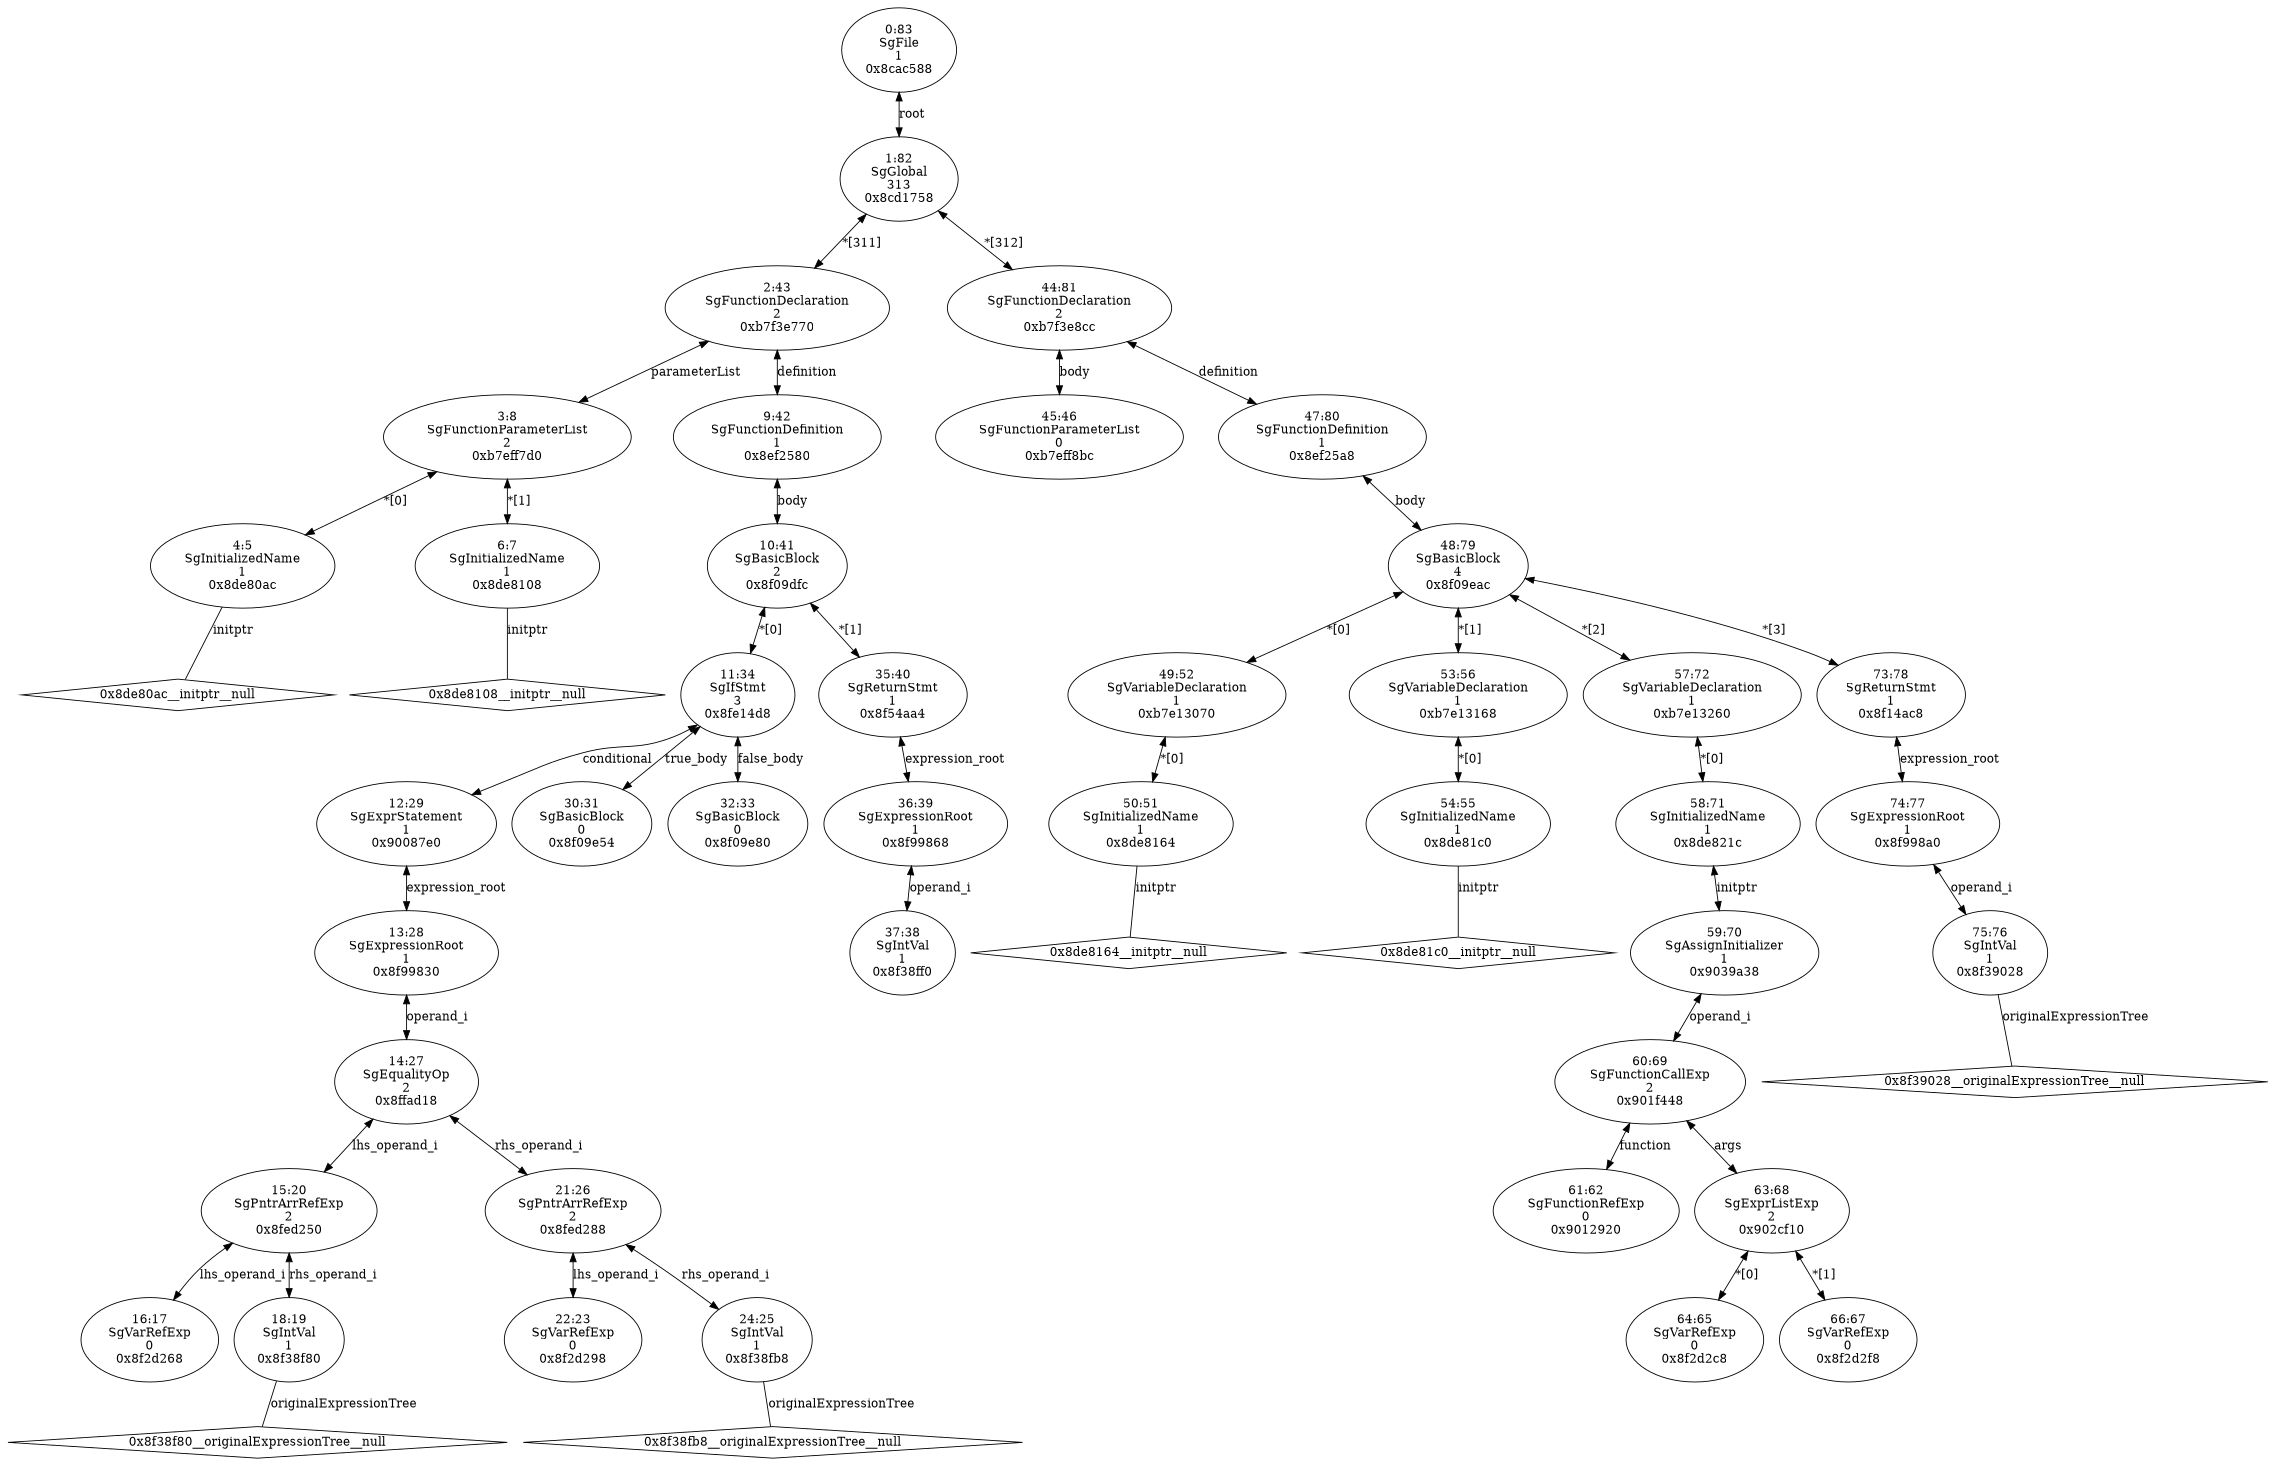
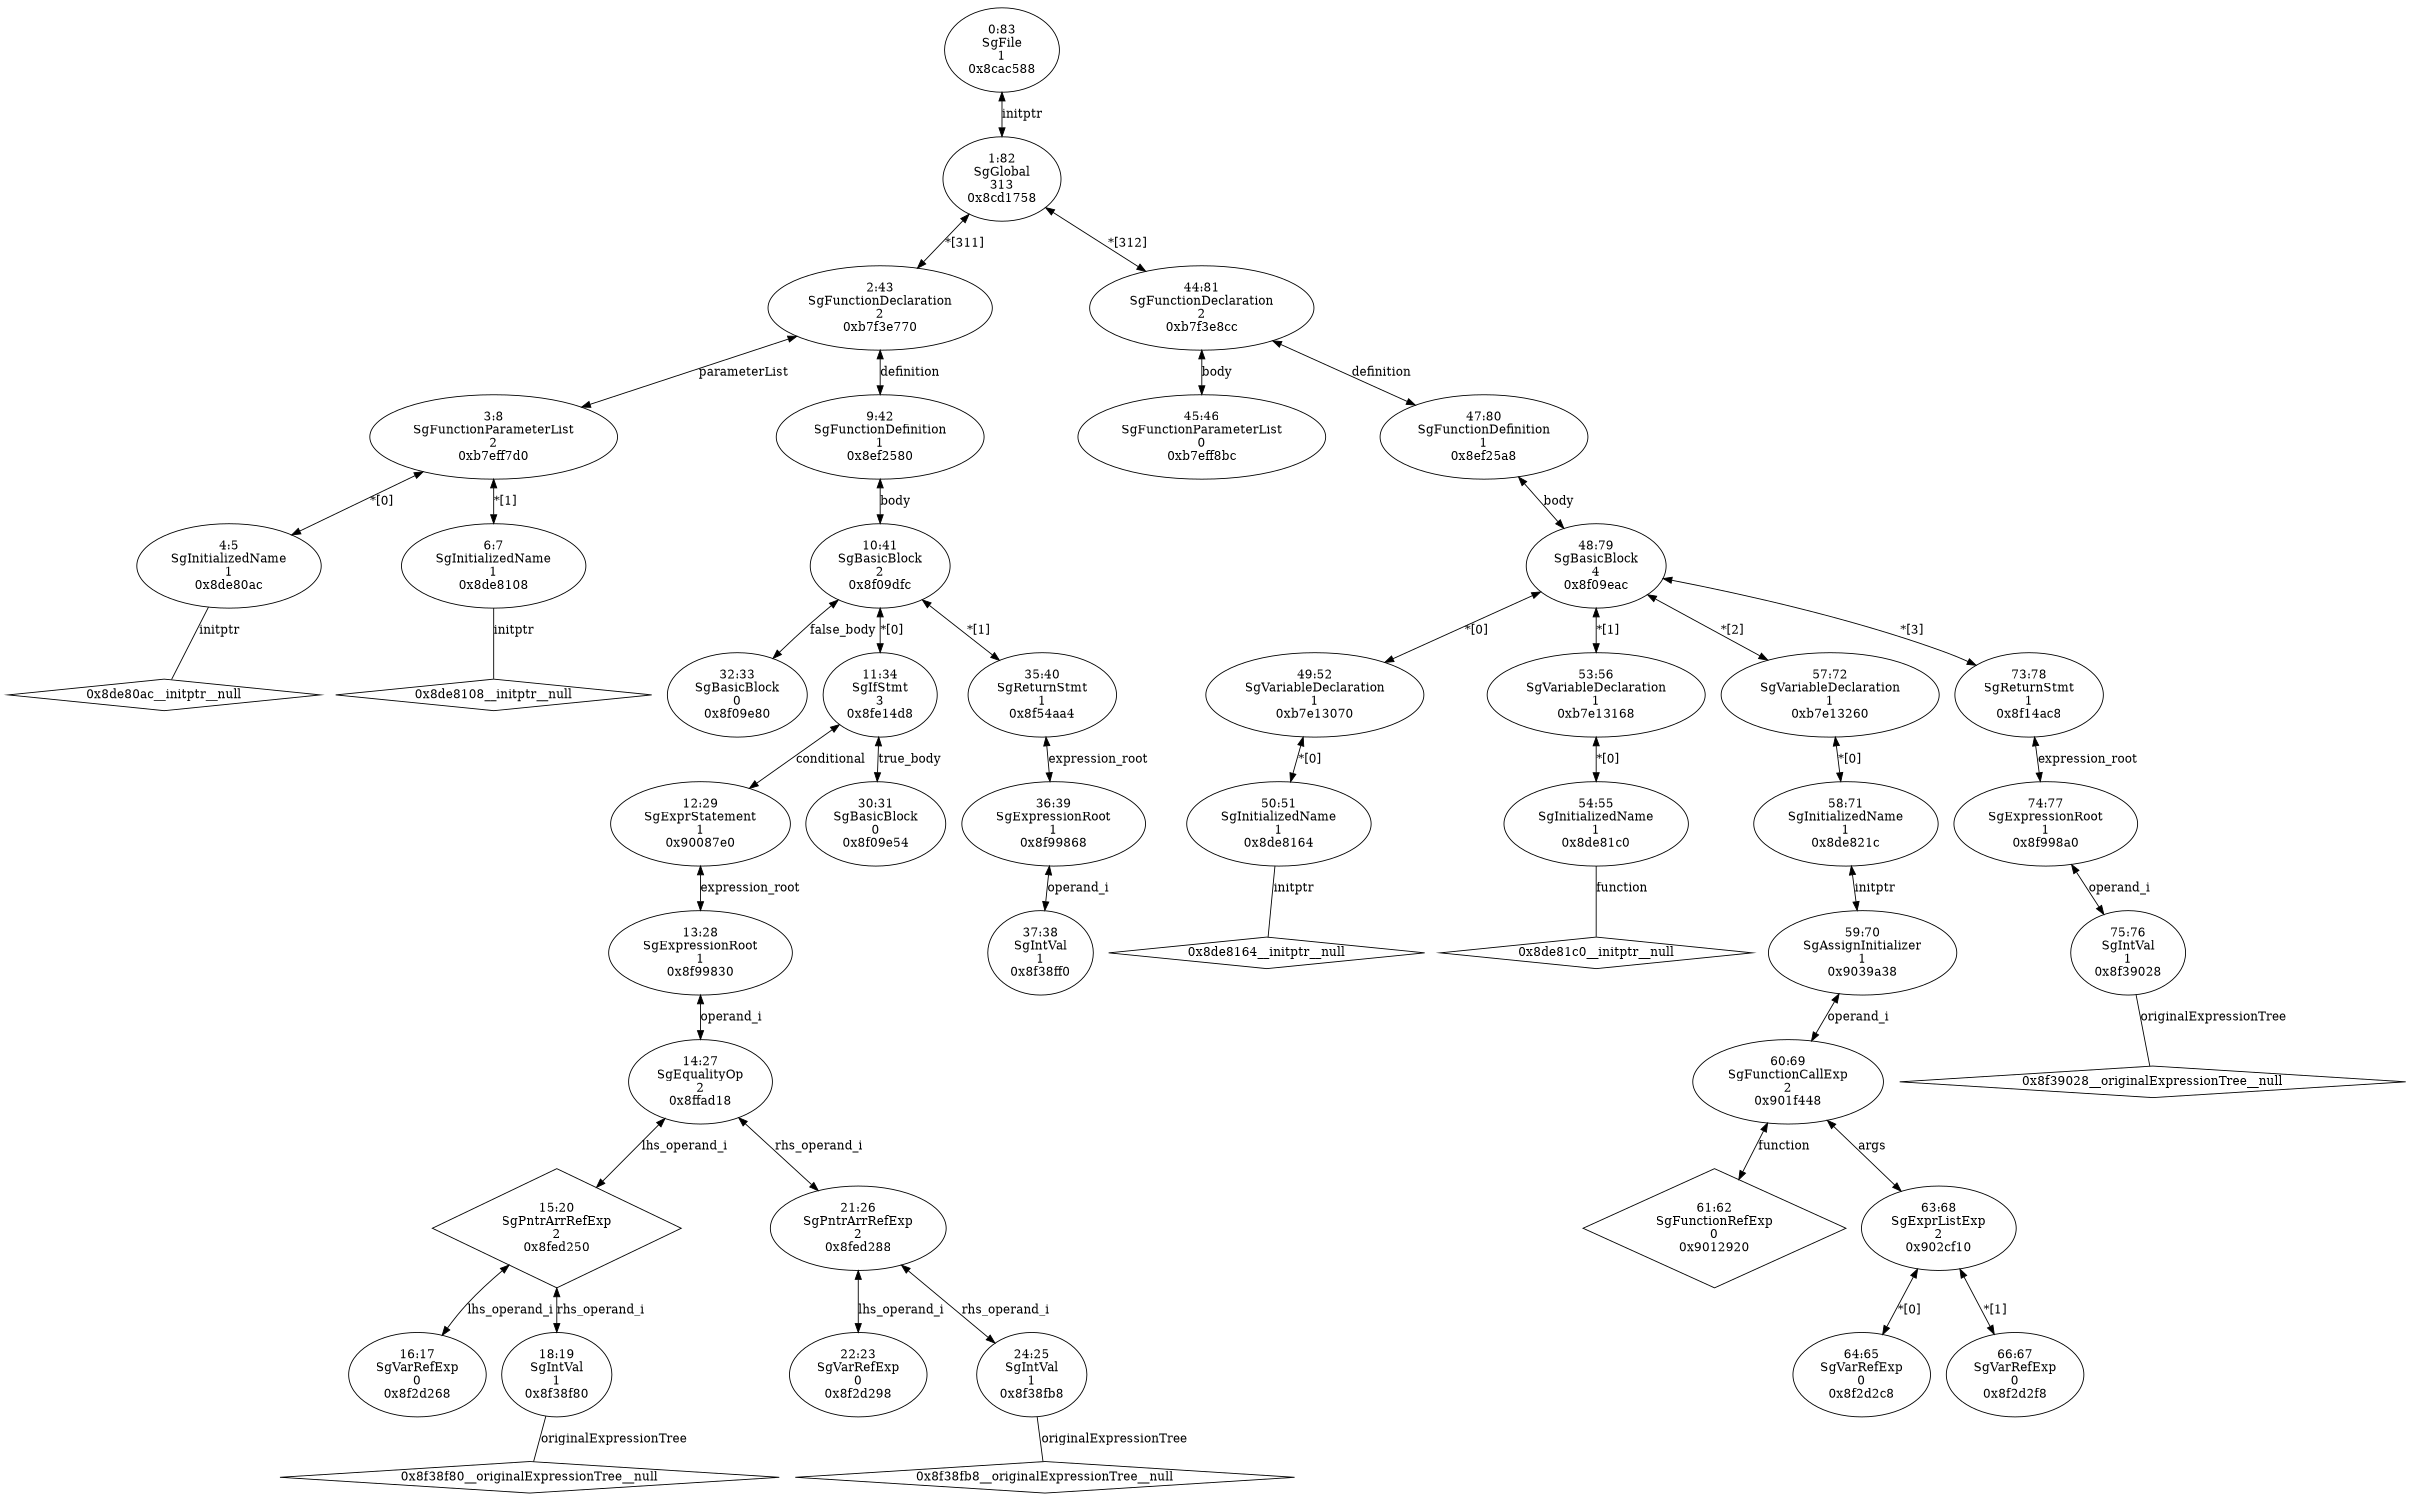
(912, 114) -> (1022, 115)
(738, 759) -> (805, 628)
(1478, 888) -> (1622, 888)
(289, 1211) -> (557, 1228)
(1586, 1211) -> (1714, 1228)
